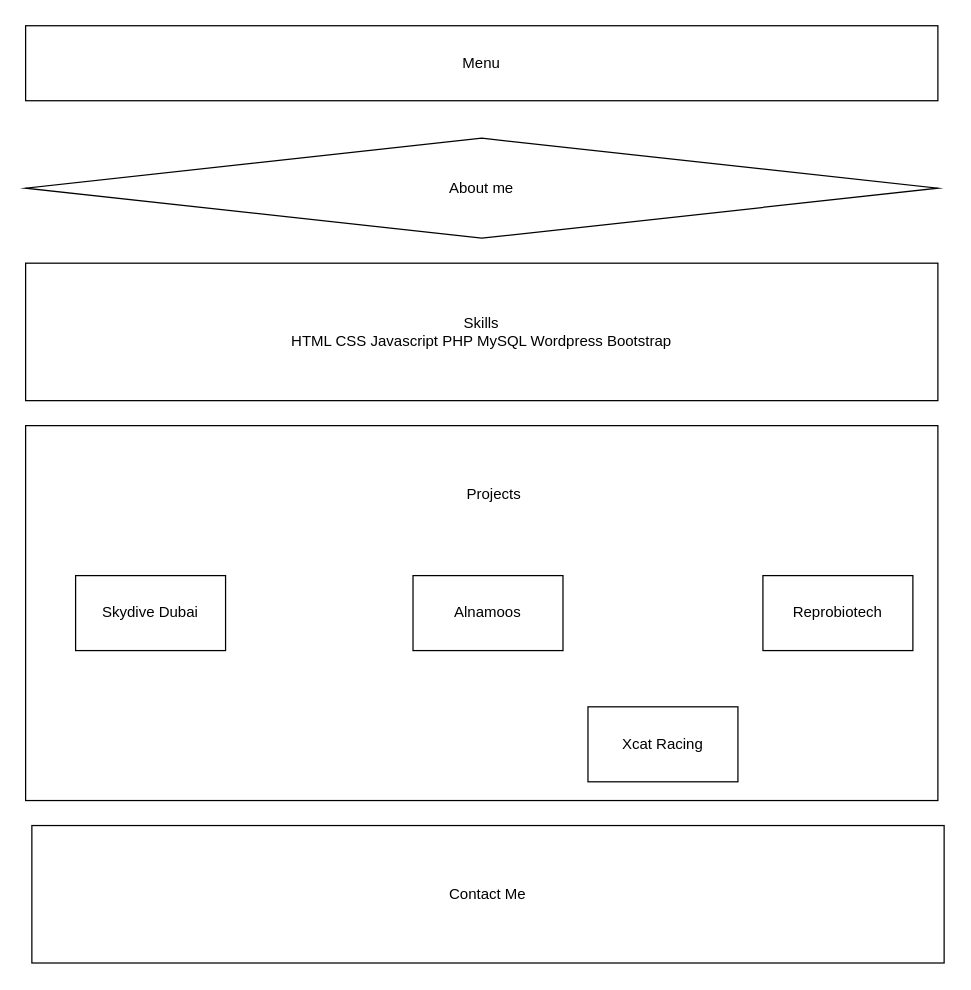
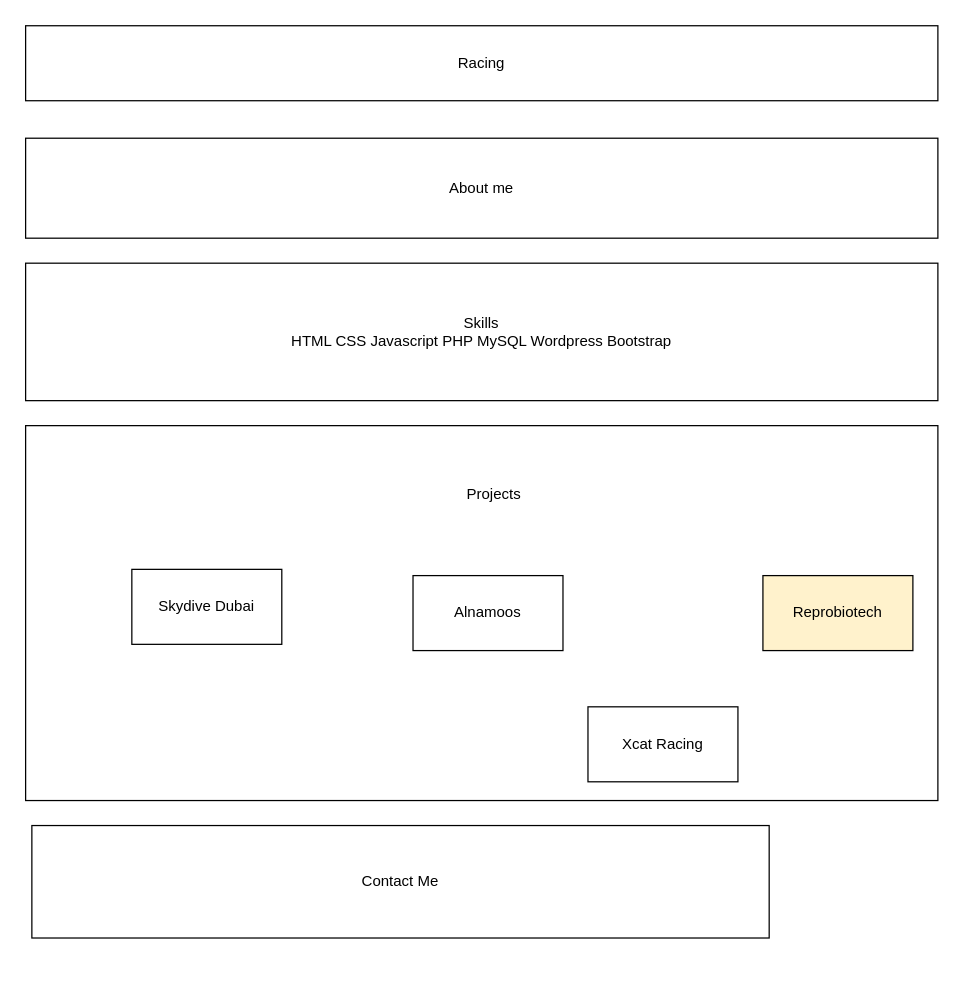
(482, 63) -> (482, 63)
(482, 188) -> (482, 188)
(151, 613) -> (207, 607)
(838, 613) -> (838, 613)
(488, 894) -> (401, 882)
